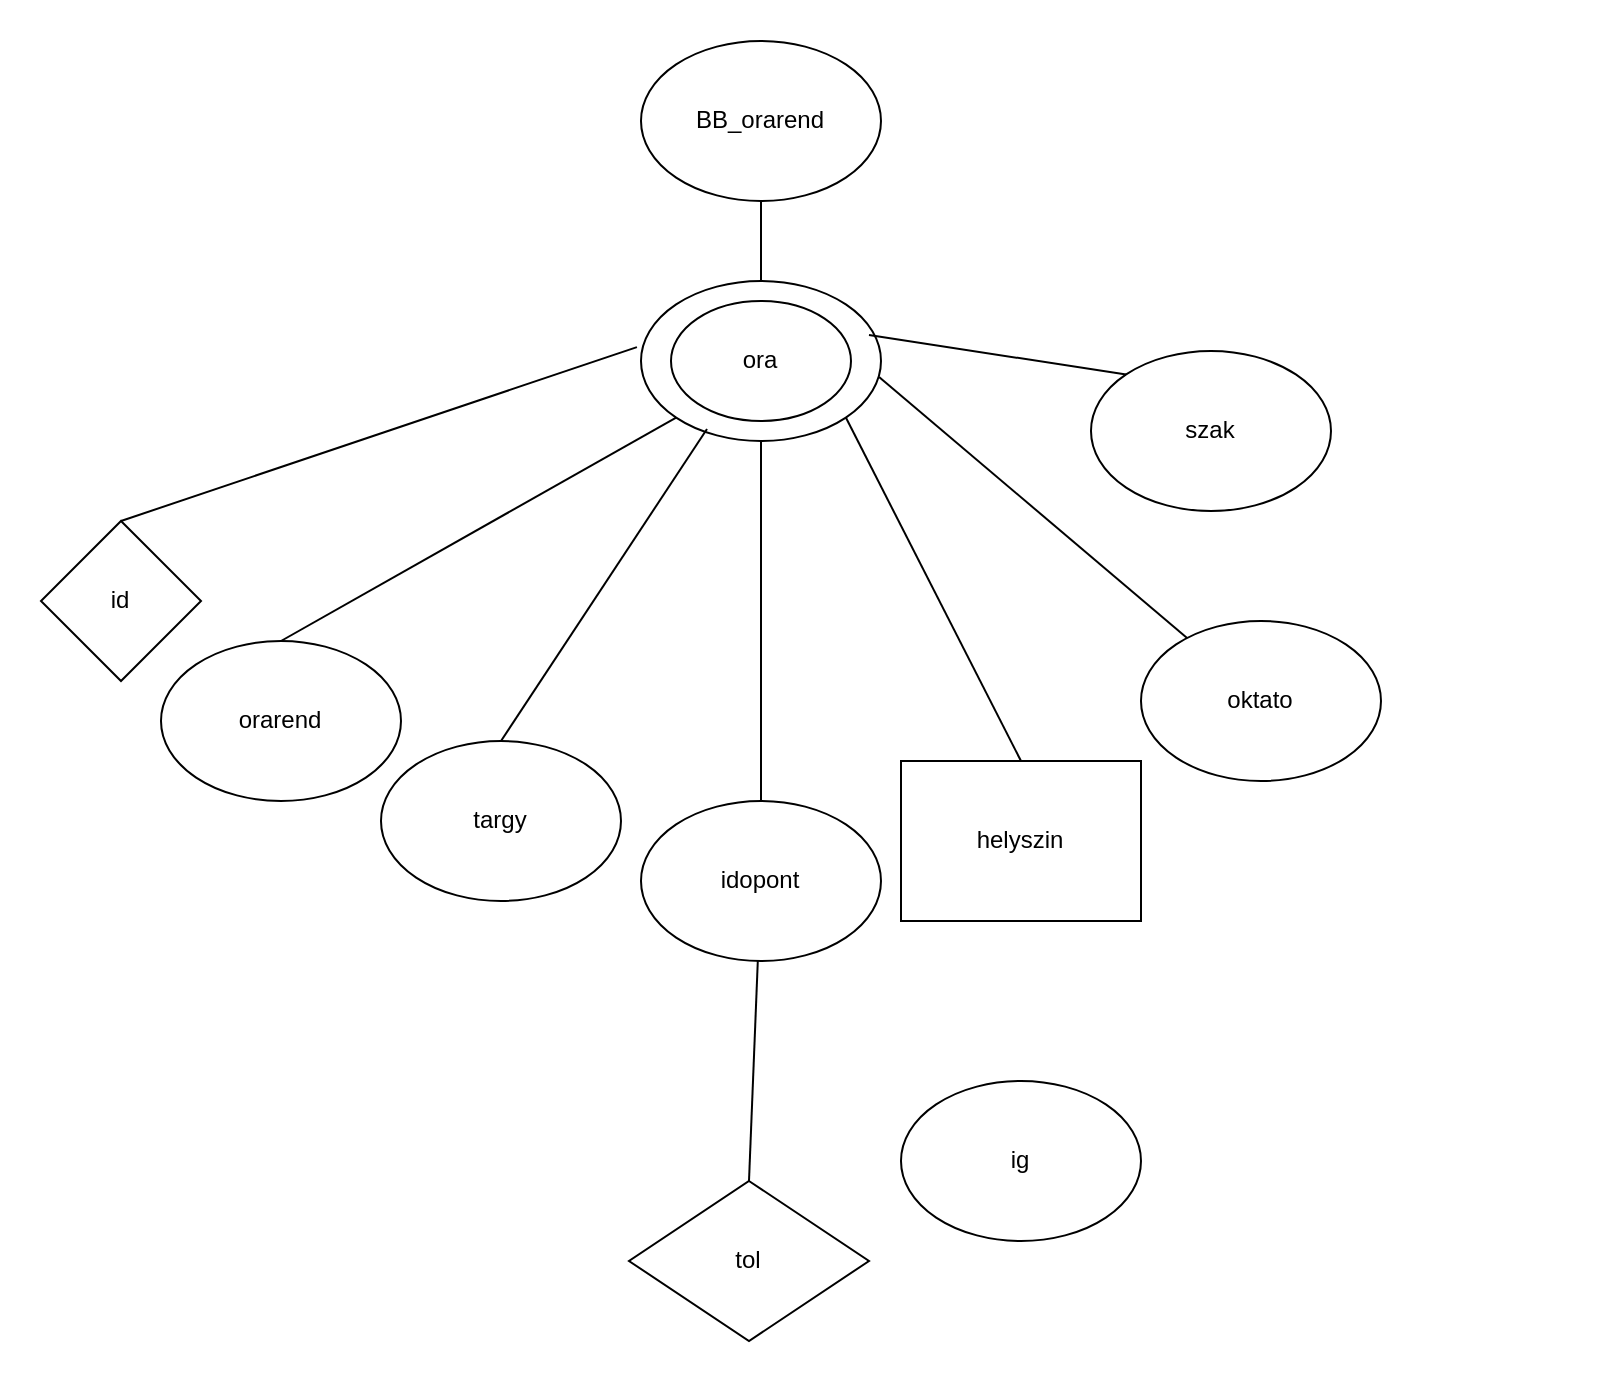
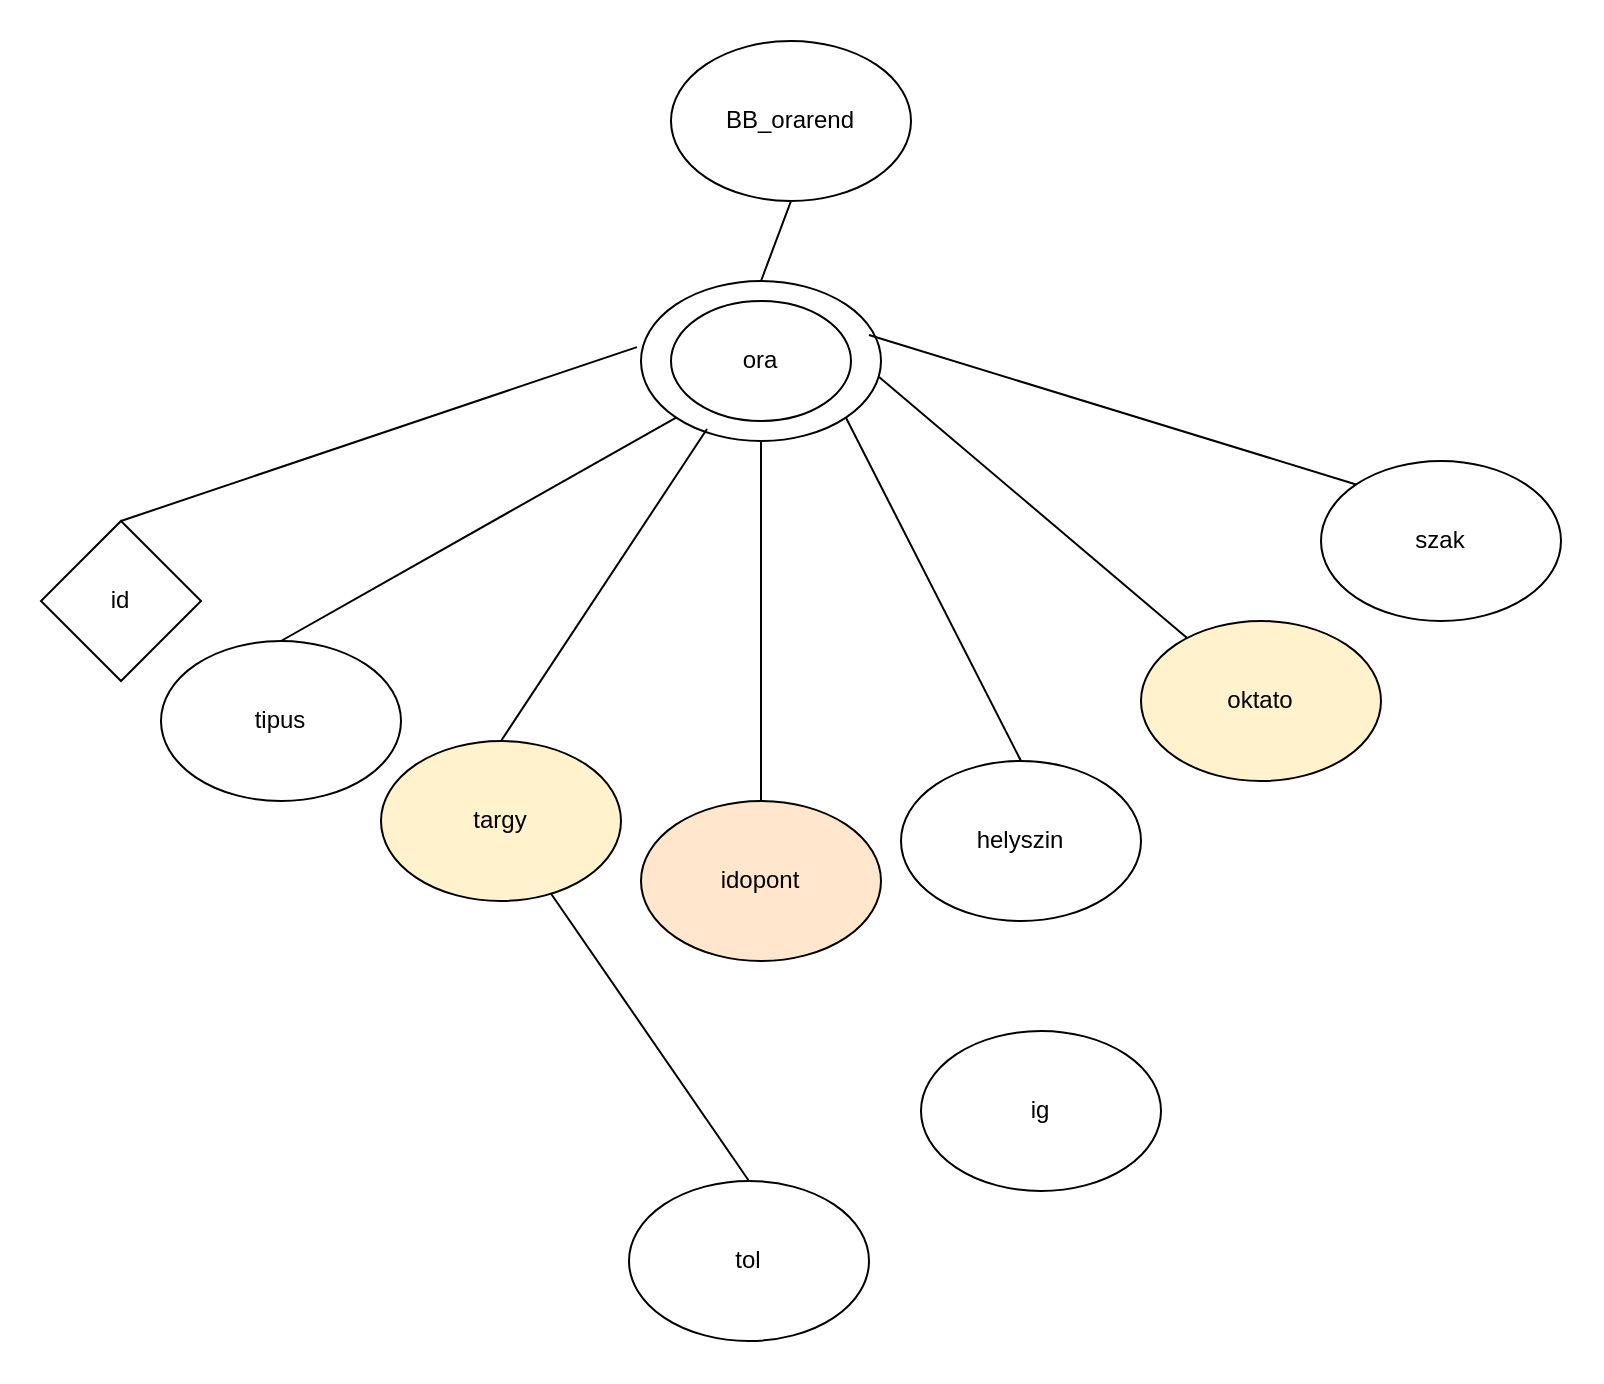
(761, 121) -> (791, 121)
(1211, 431) -> (1441, 541)
(1261, 701) -> (1261, 701)
(281, 721) -> (281, 721)
(501, 821) -> (501, 821)
(1021, 841) -> (1021, 841)
(761, 881) -> (761, 881)
(753, 1071) -> (650, 1037)
(1021, 1161) -> (1041, 1111)
(749, 1261) -> (749, 1261)
